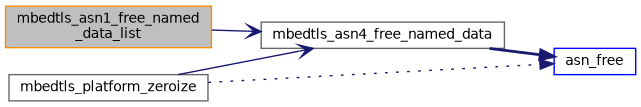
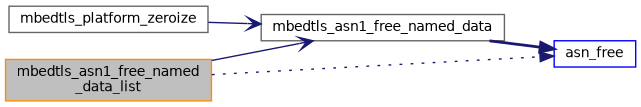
(383, 35) -> (383, 28)
(374, 73) -> (376, 66)
